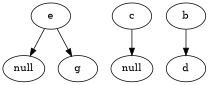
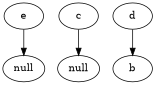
(186, 39) -> (133, 39)
(78, 69) -> none
